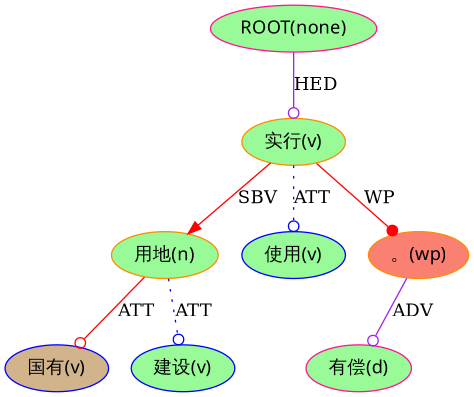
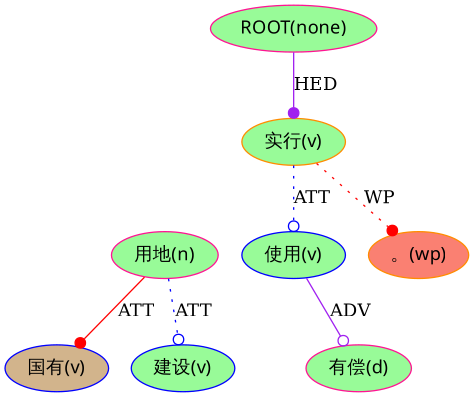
(294, 80) -> (294, 80)
(234, 194) -> none
(352, 195) -> (352, 195)
(165, 255) -> (165, 255)
(391, 307) -> (324, 307)
(114, 308) -> (114, 308)
